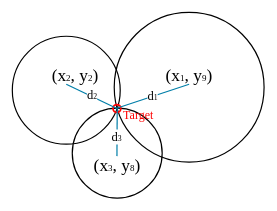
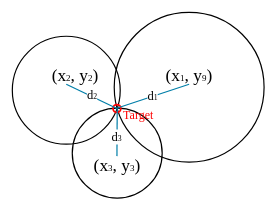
(117, 165) -> (117, 165)
